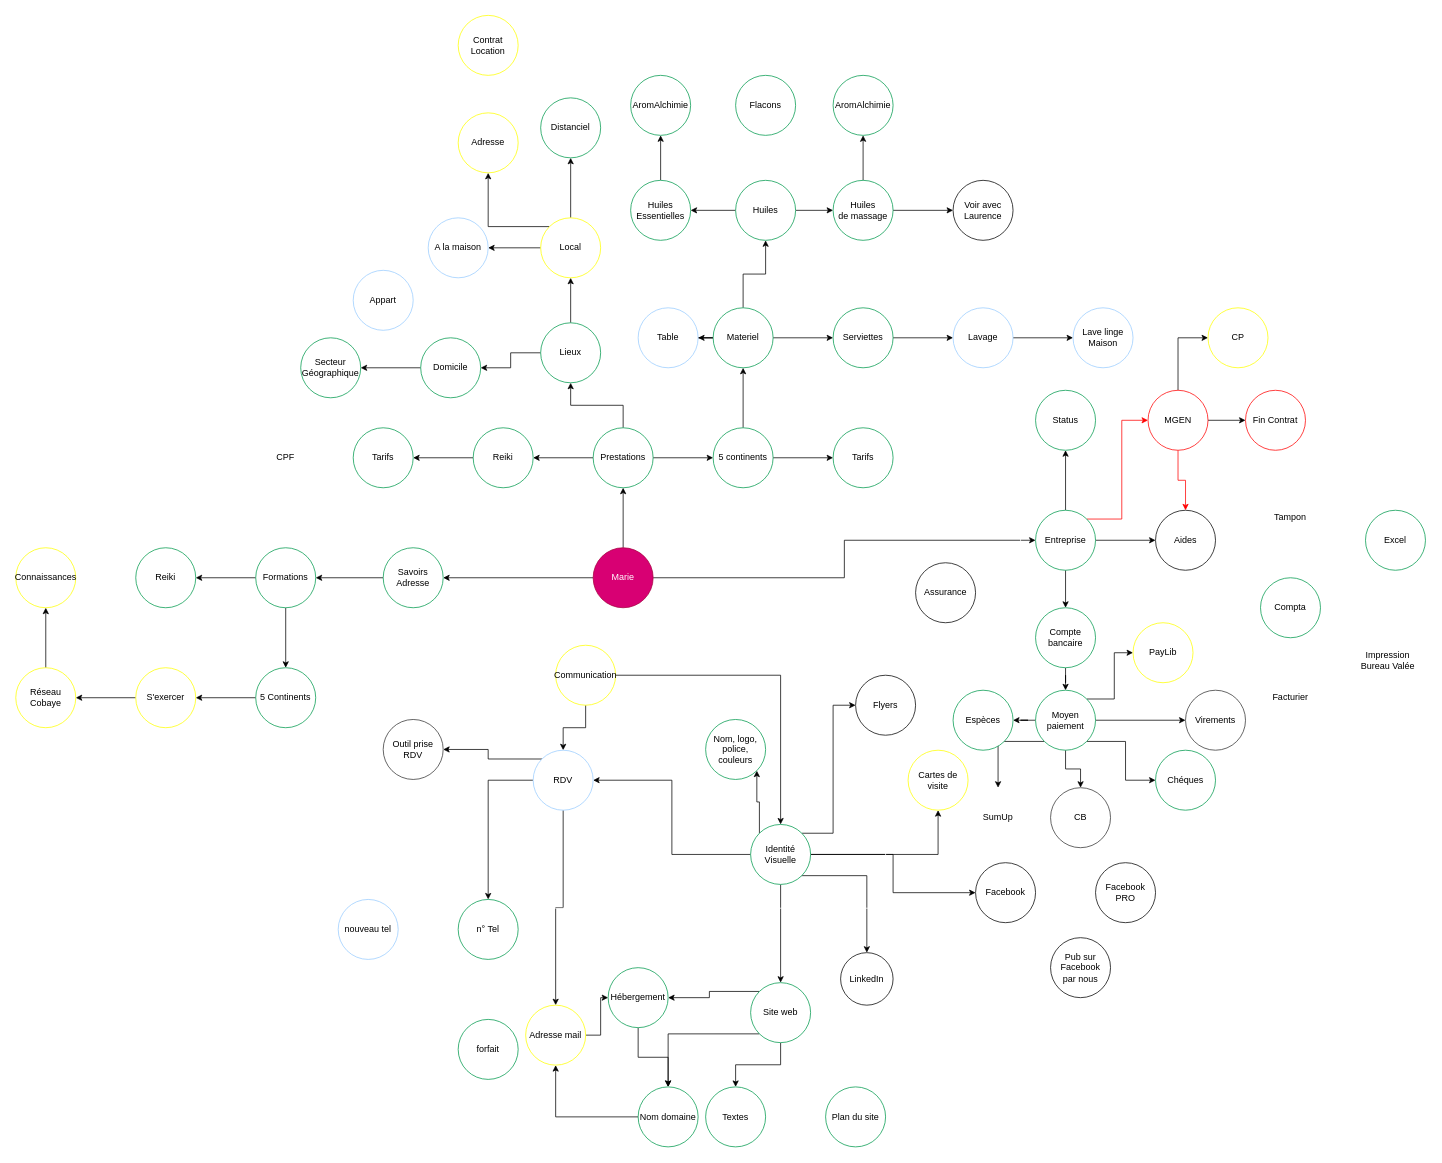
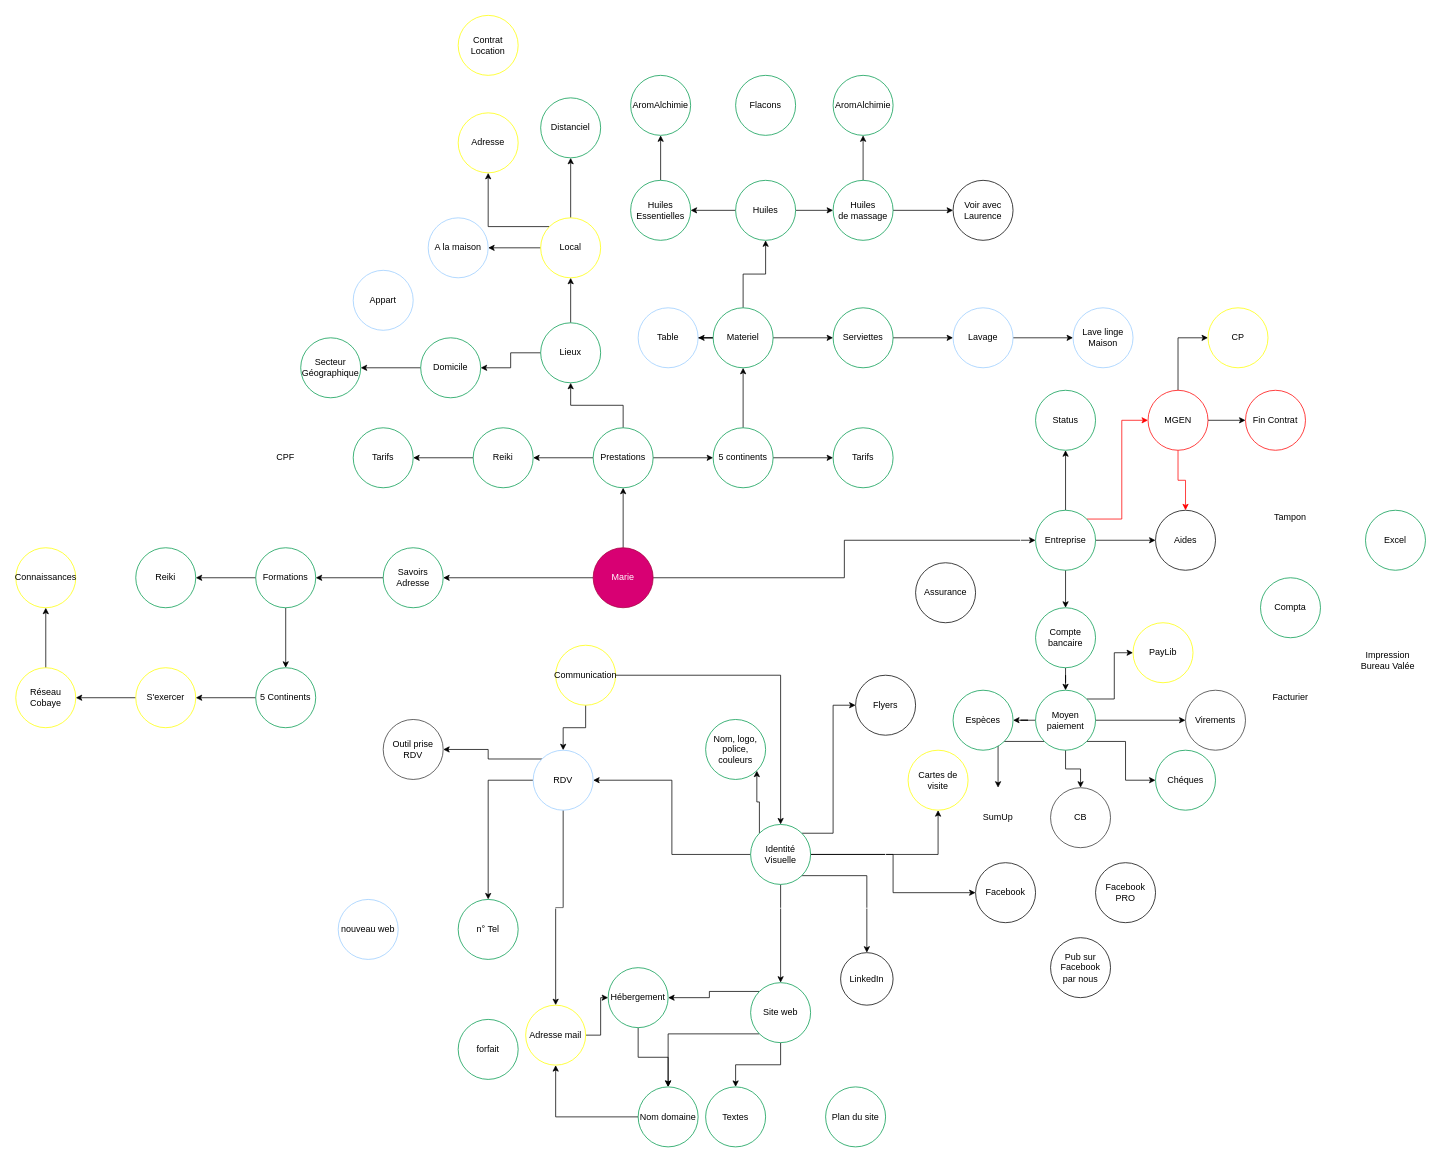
(368, 930) -> (368, 930)
